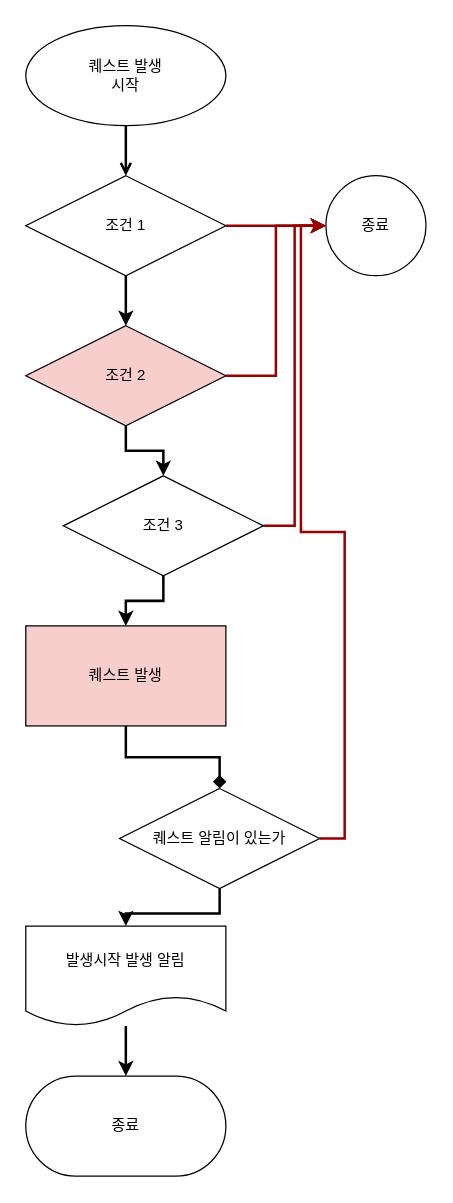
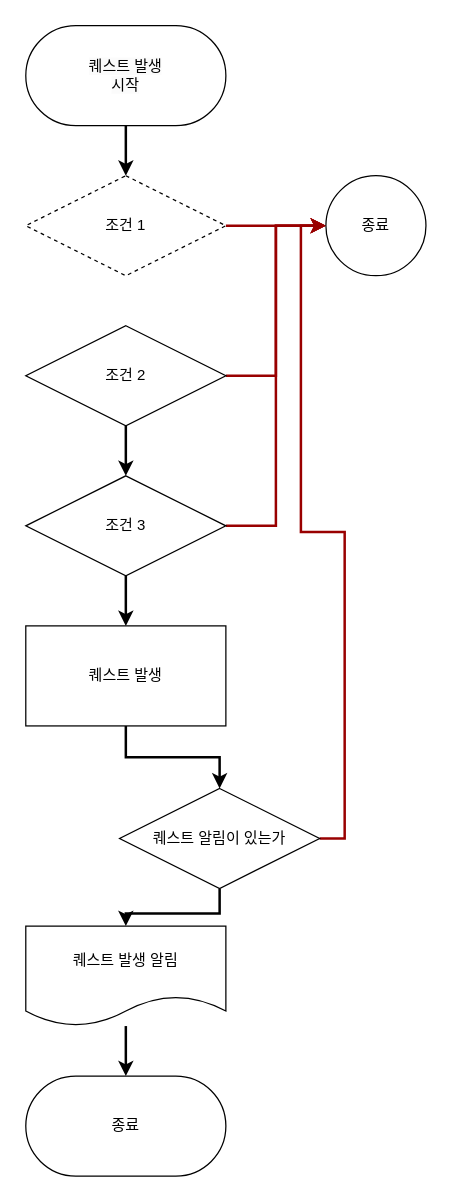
(126, 76) -> (126, 76)
(126, 164) -> (126, 163)
(126, 226) -> (126, 226)
(126, 295) -> none
(126, 376) -> (126, 376)
(163, 526) -> (126, 526)
(126, 676) -> (126, 676)
(219, 775) -> (219, 776)
(126, 961) -> (126, 961)
